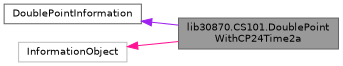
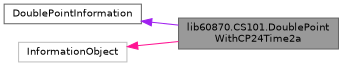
(259, 34) -> (259, 34)
